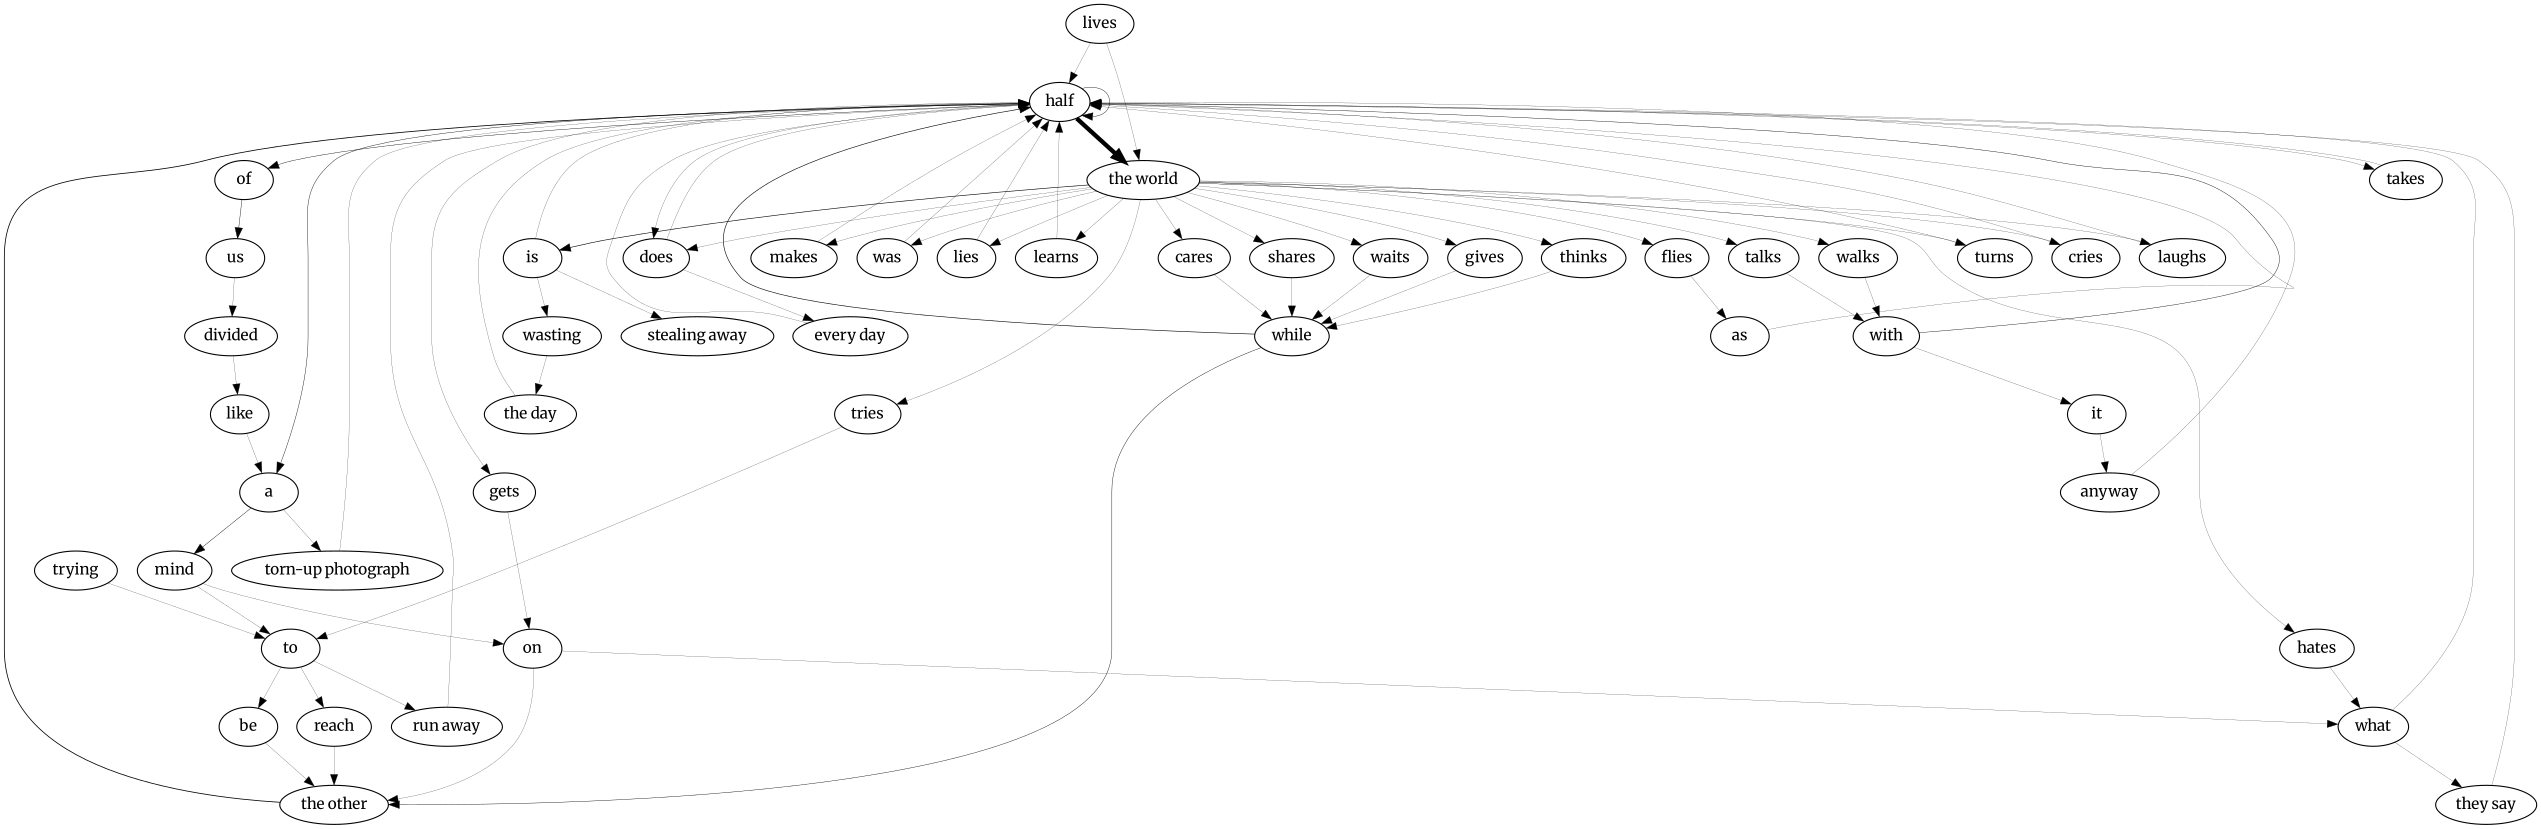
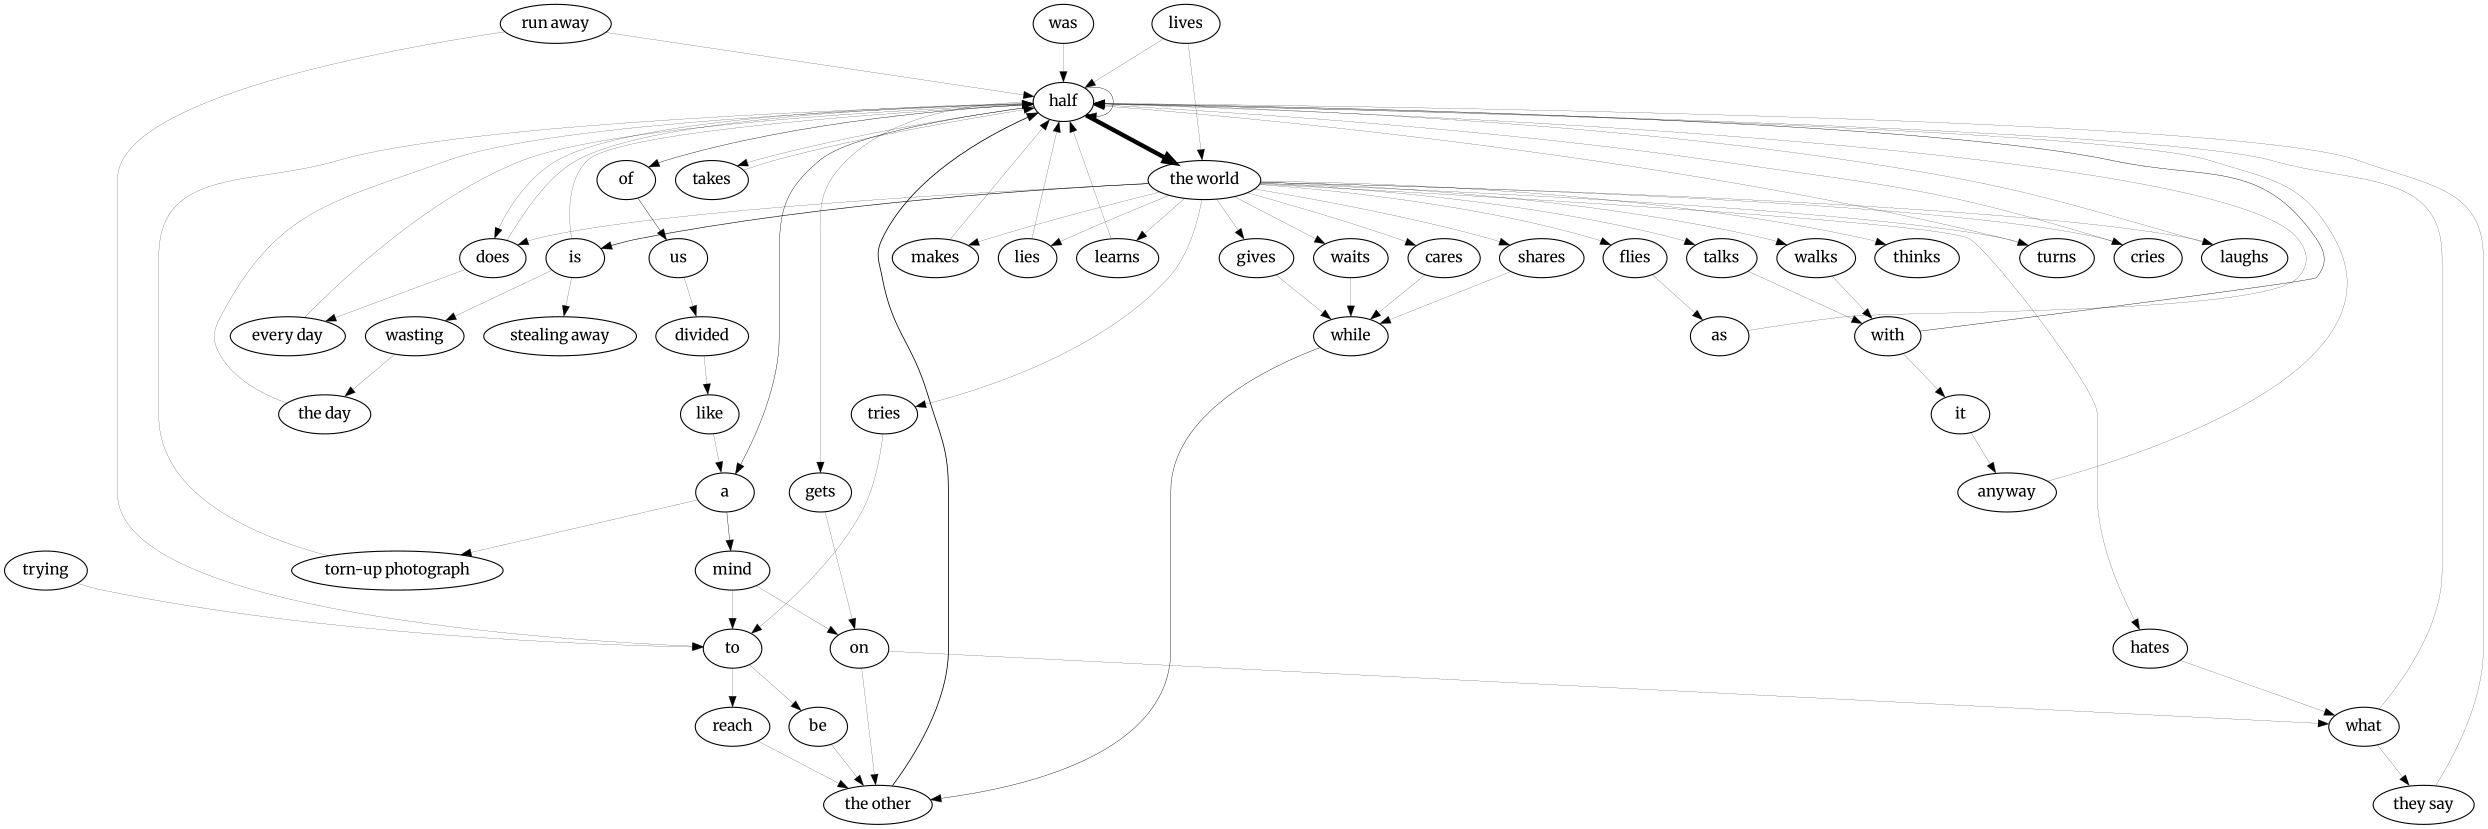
(1008, 213) -> none
(807, 299) -> none
(1445, 301) -> none
(360, 683) -> (118, 431)
